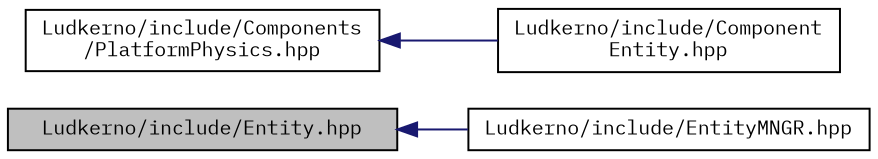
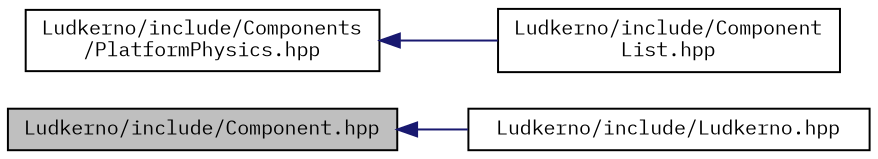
(669, 41) -> (669, 41)
(203, 129) -> (203, 129)
(669, 129) -> (669, 129)
